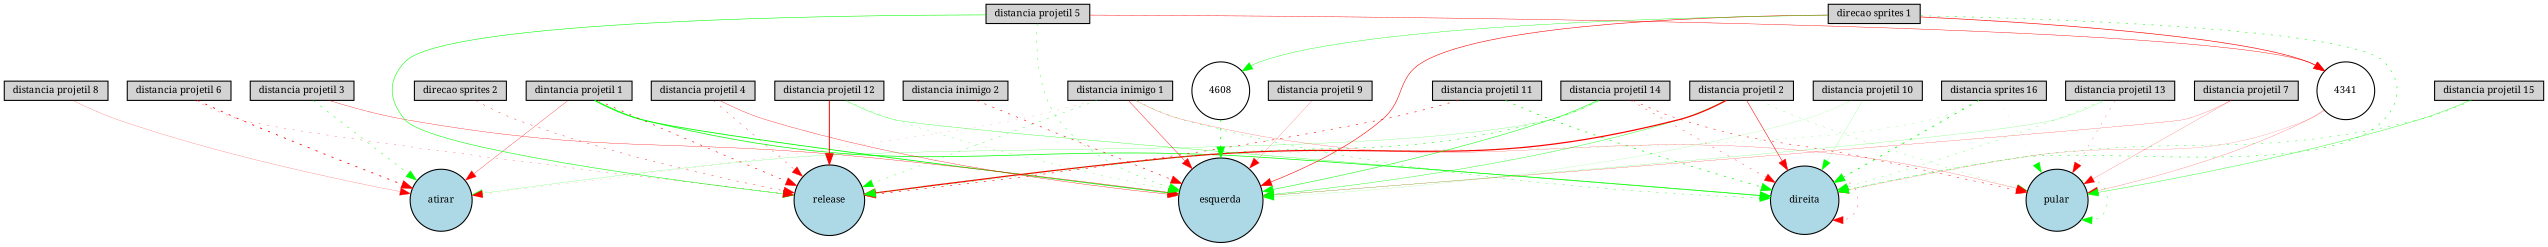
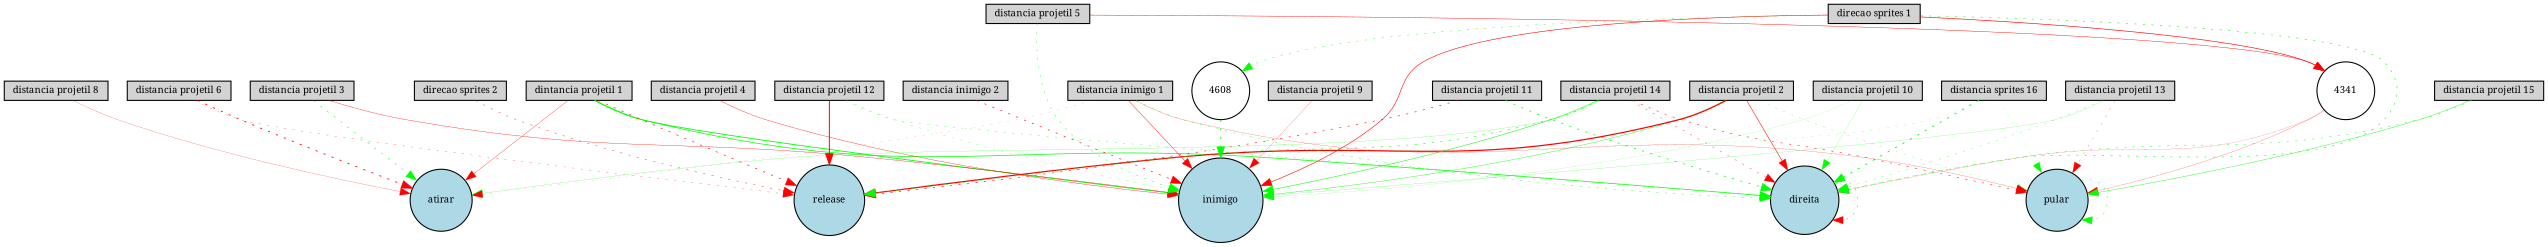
(1523, 26) -> (1523, 26)
(468, 41) -> none
(2246, 91) -> none
(750, 132) -> none
(990, 140) -> none
(1094, 141) -> (1094, 141)
(1221, 200) -> (1221, 200)
